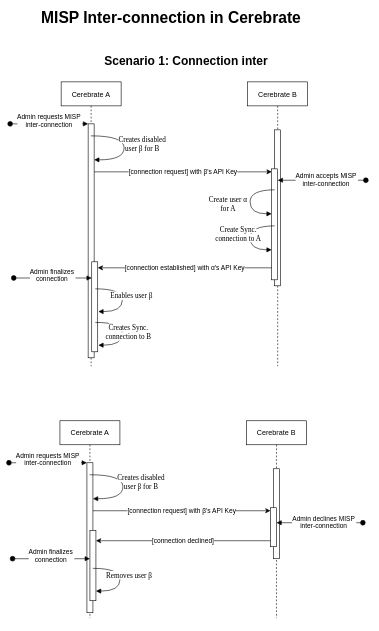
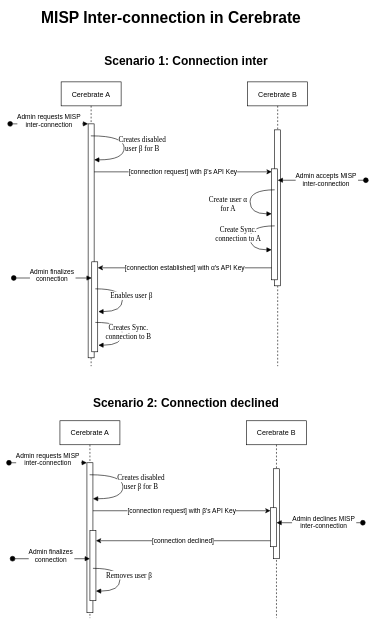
none -> (186, 403)
